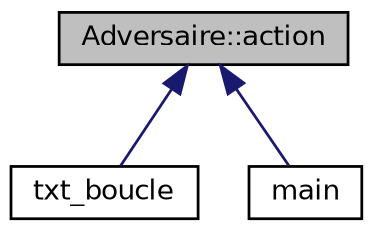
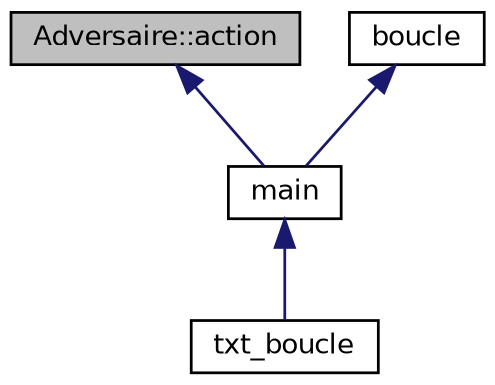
none -> (417, 39)
(146, 128) -> (285, 284)
